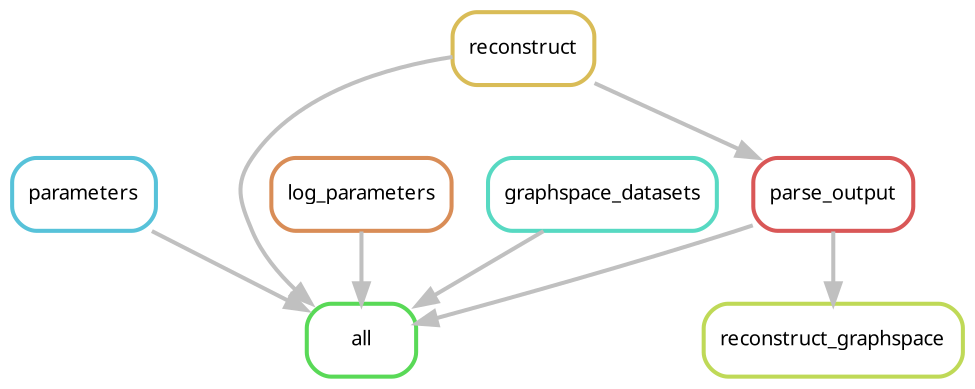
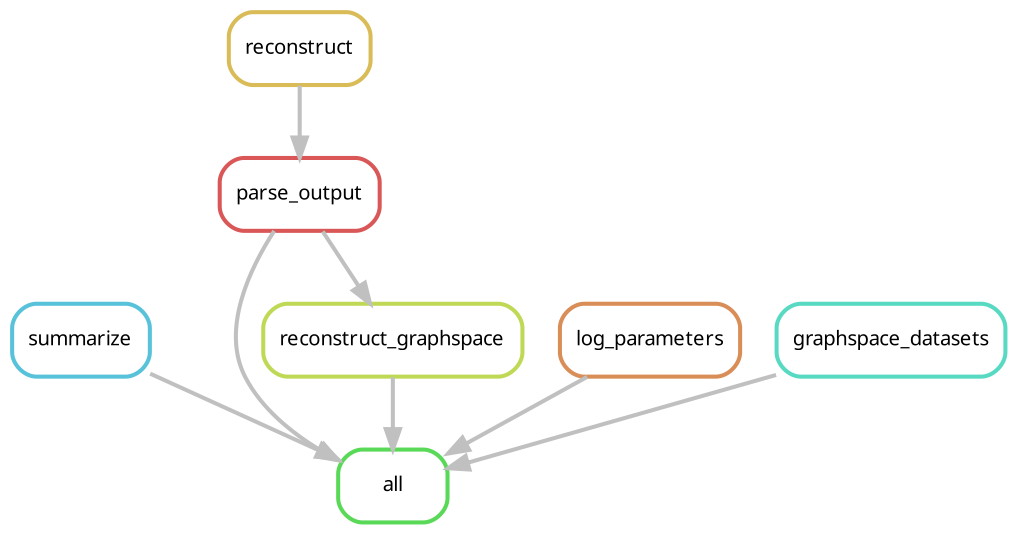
(279, 129) -> (393, 403)
(84, 194) -> (81, 340)
